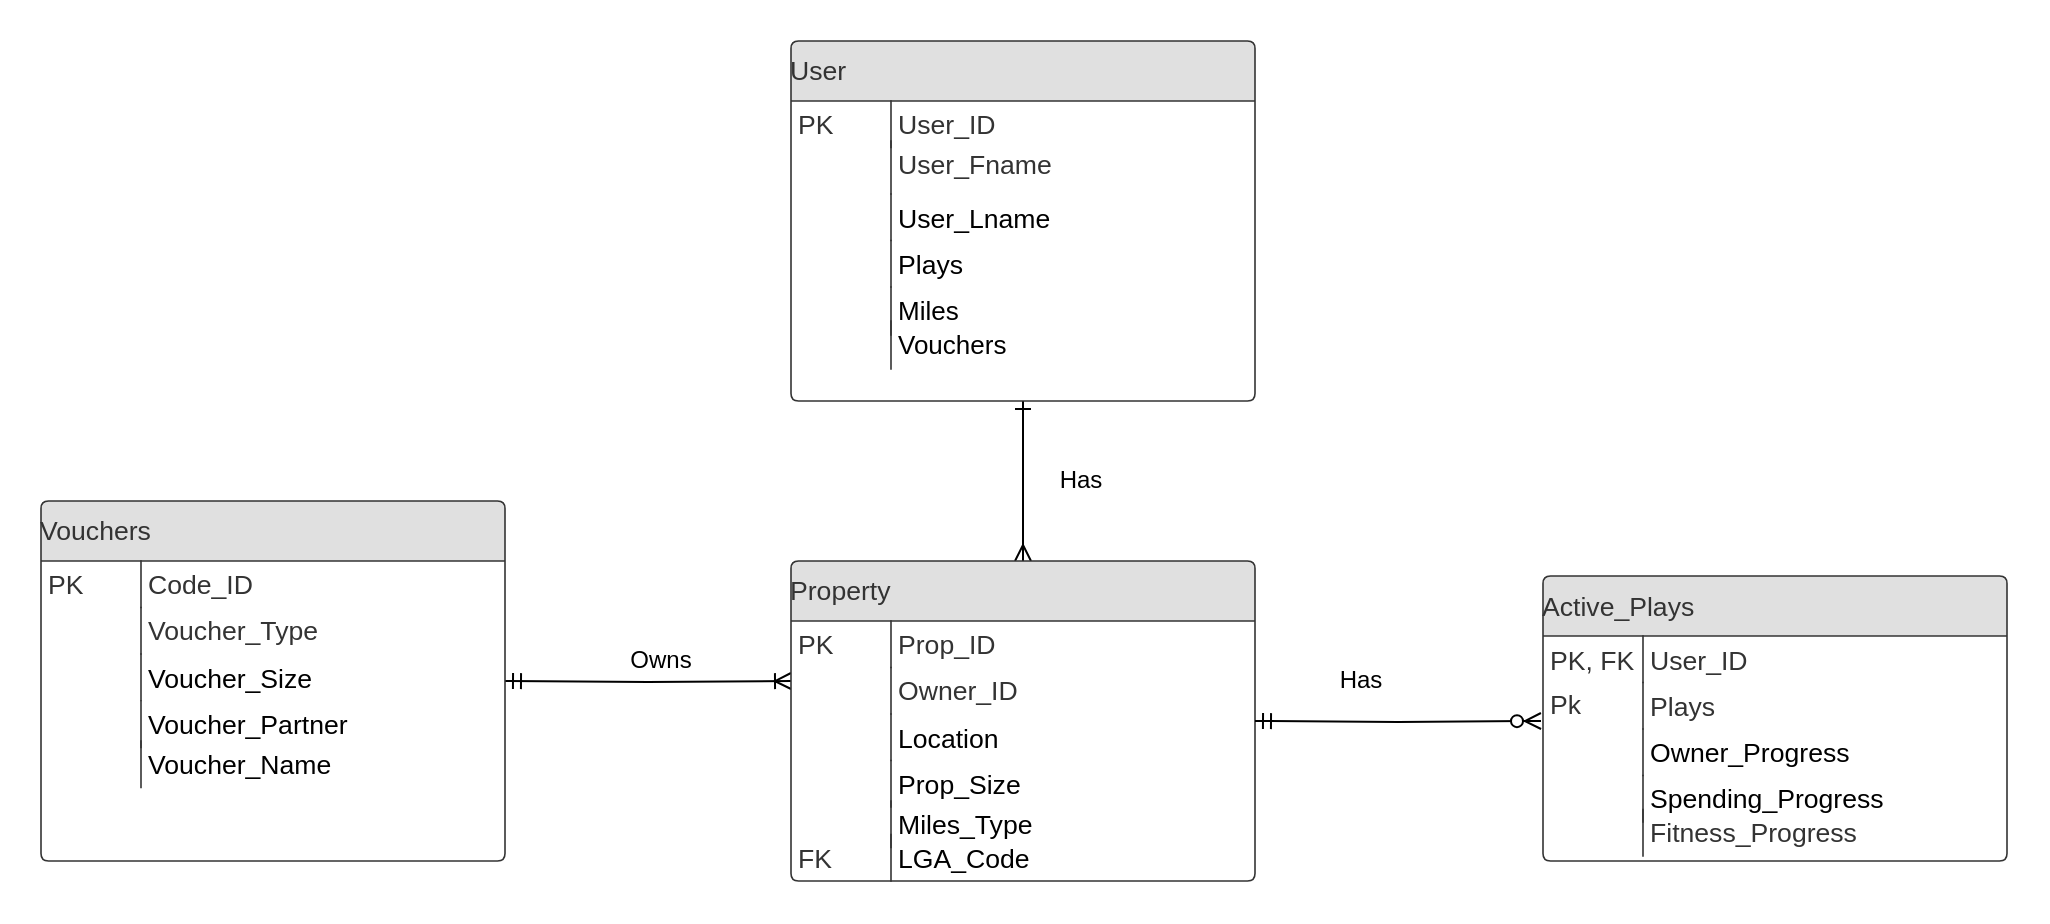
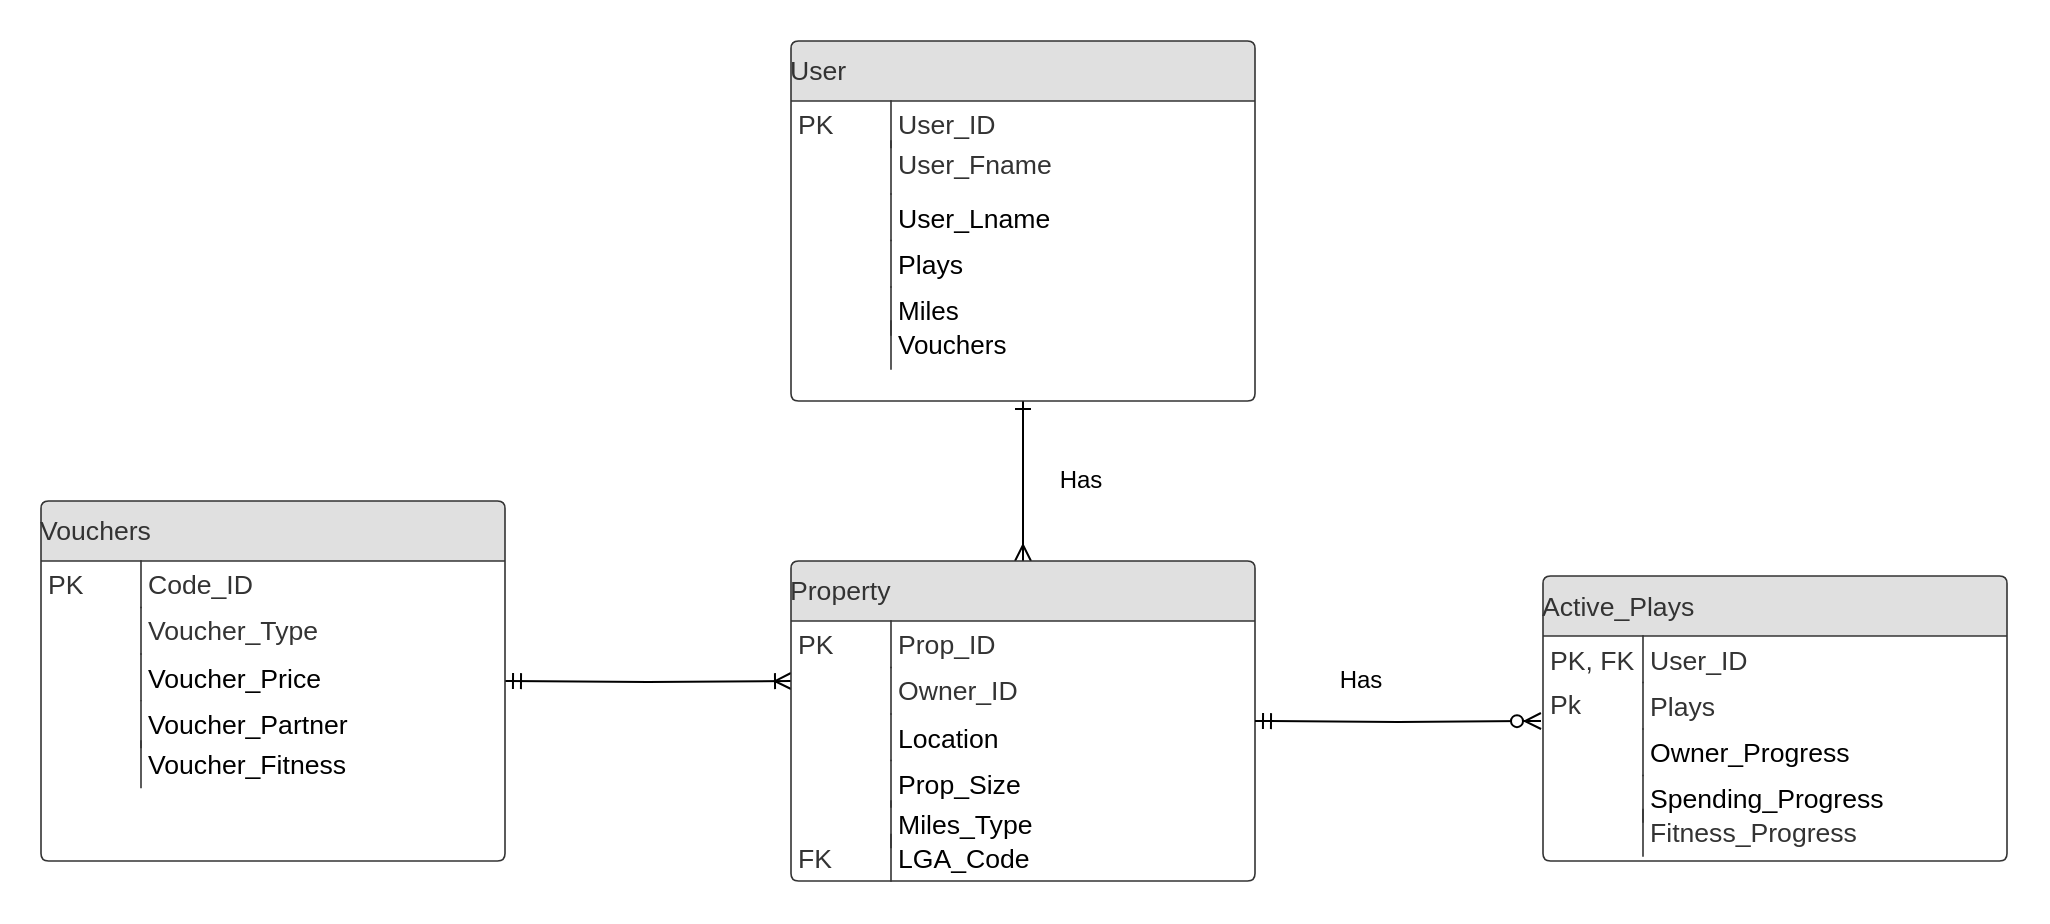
(661, 661) -> none
(235, 681) -> (242, 681)
(238, 767) -> (257, 767)
